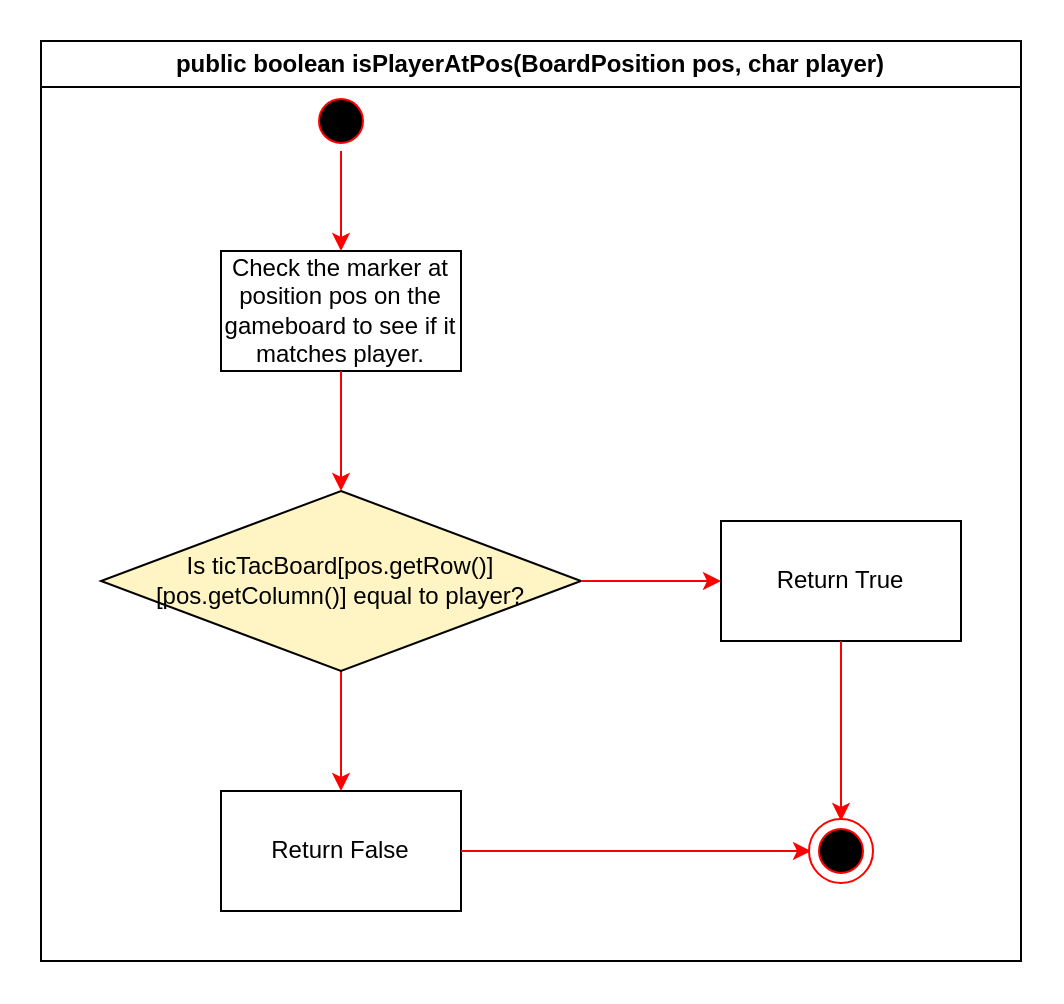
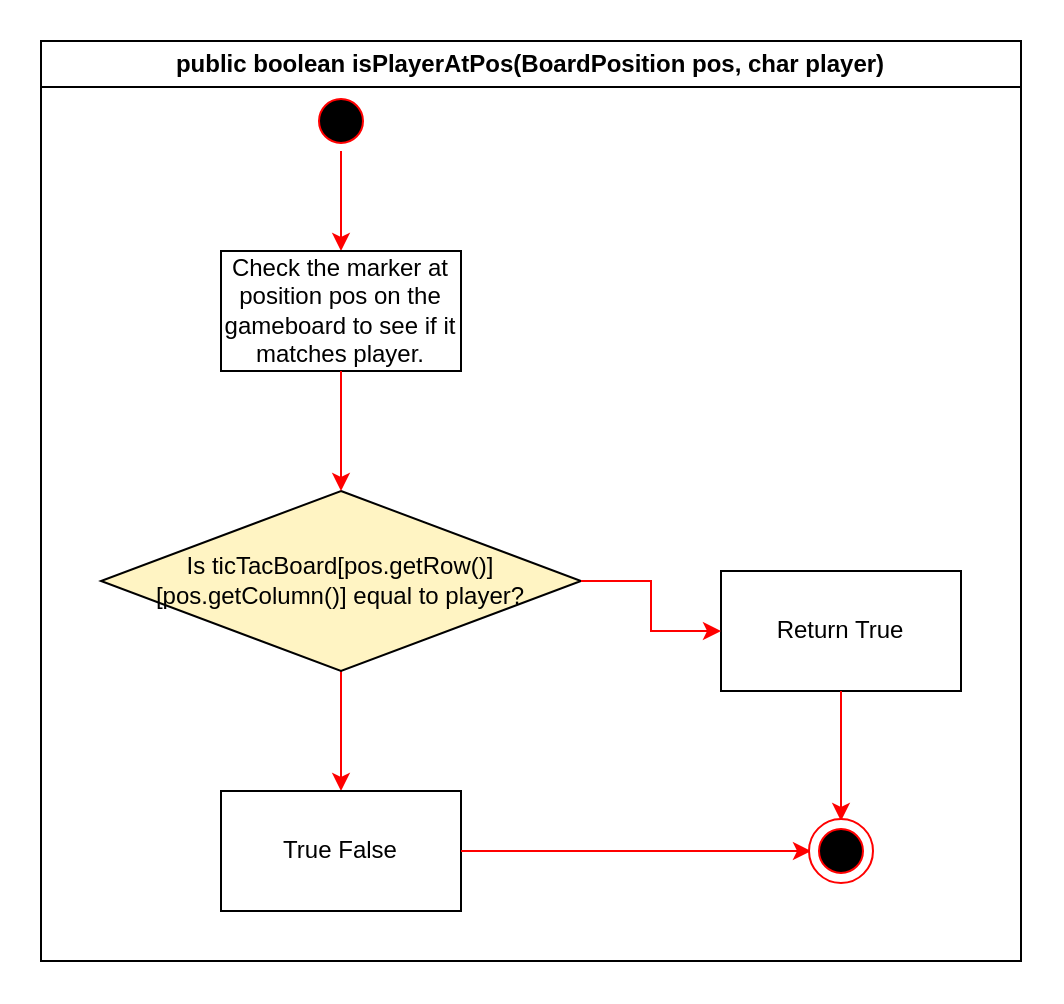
(841, 581) -> (841, 631)
(341, 851) -> (341, 851)
